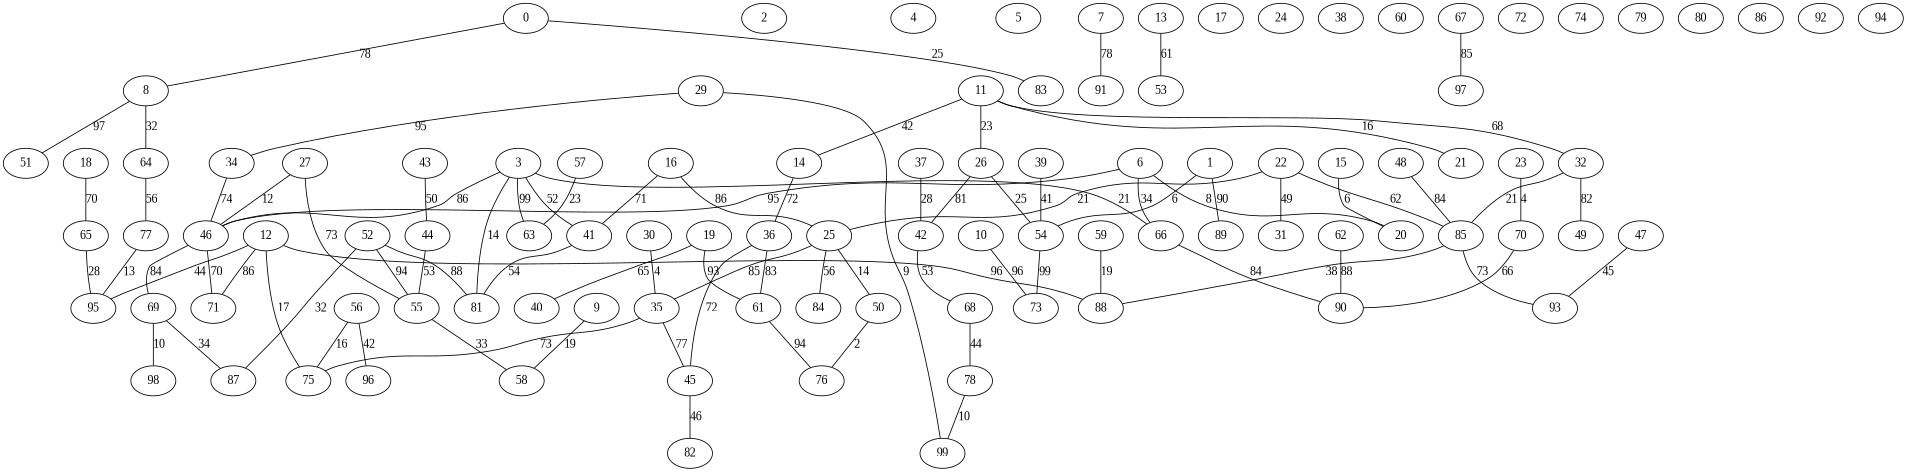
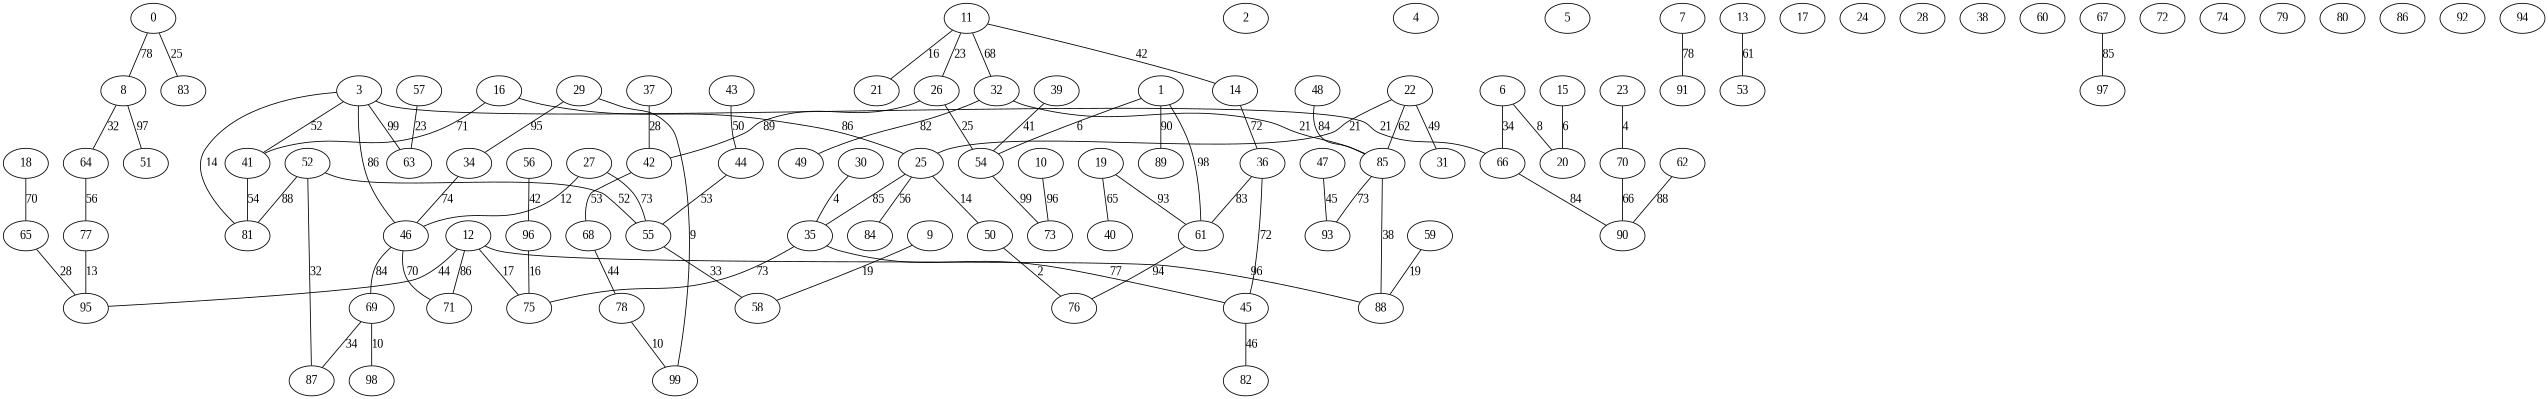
none -> (1922, 18)
none -> (1194, 160)
(961, 200) -> (769, 127)
(672, 211) -> none
(402, 272) -> (624, 200)
(333, 345) -> (529, 272)
